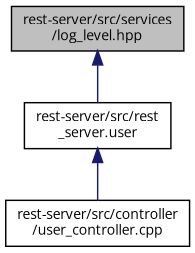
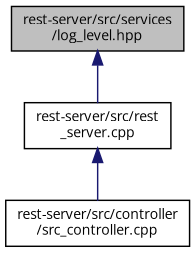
(98, 126) -> (98, 126)
(98, 223) -> (98, 223)
